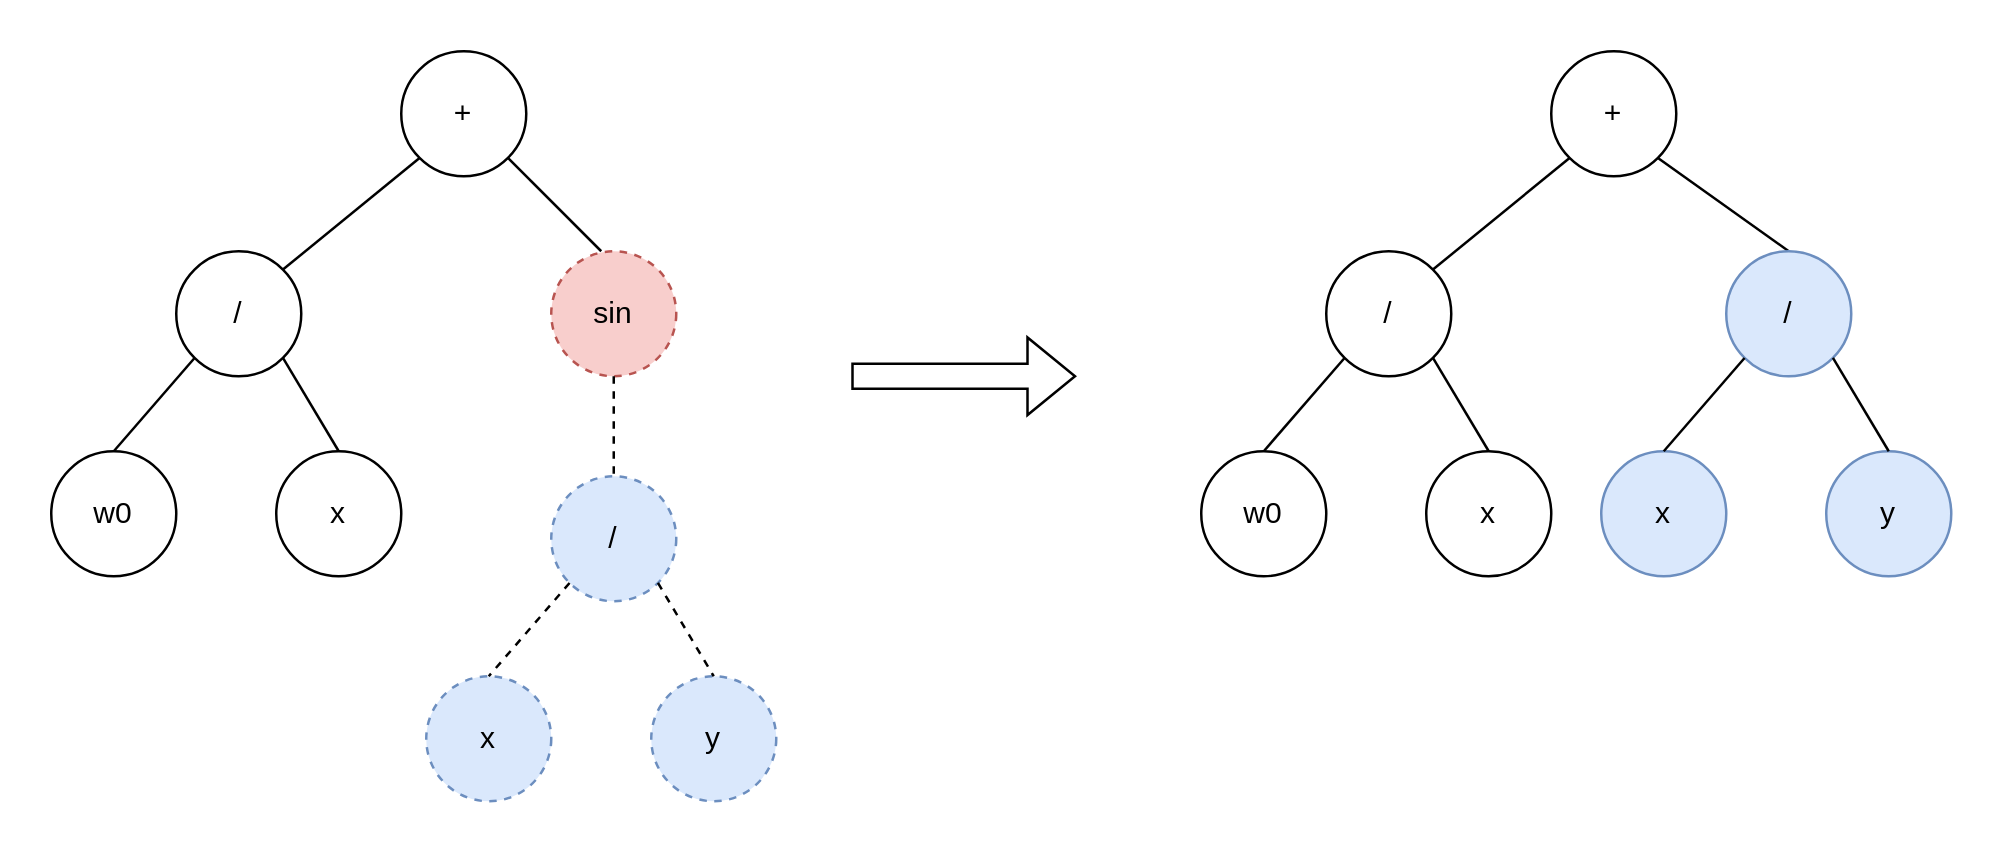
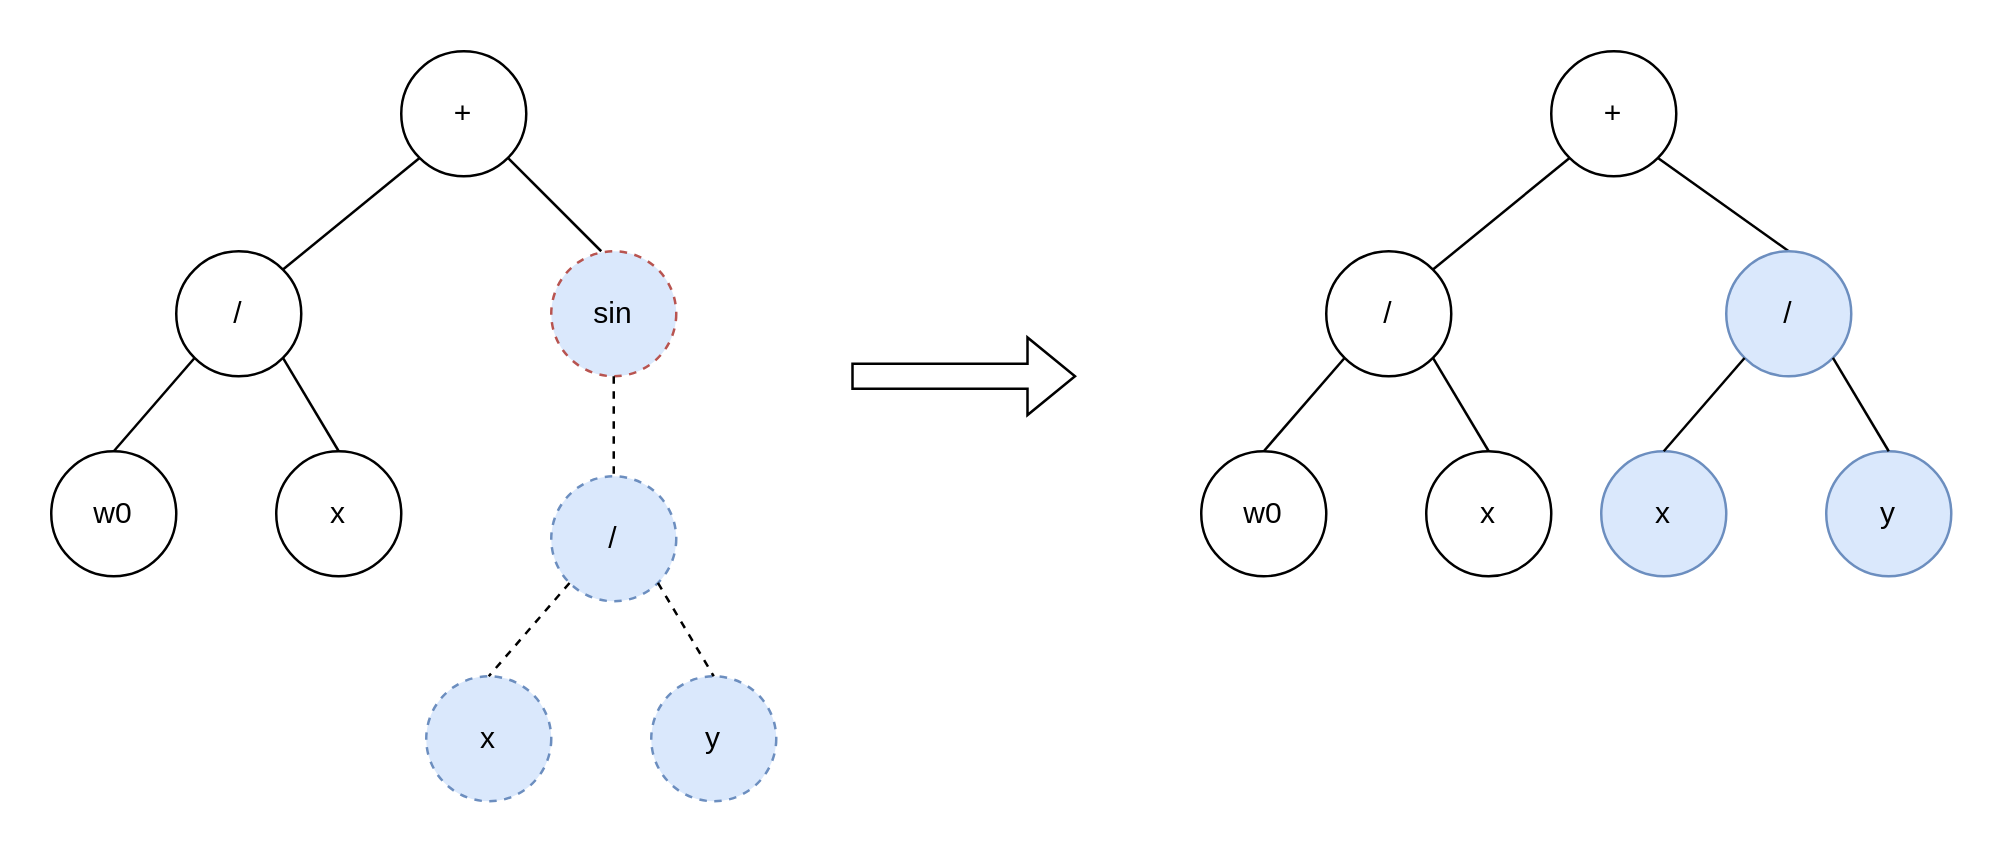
(614, 314) -> (614, 314)
